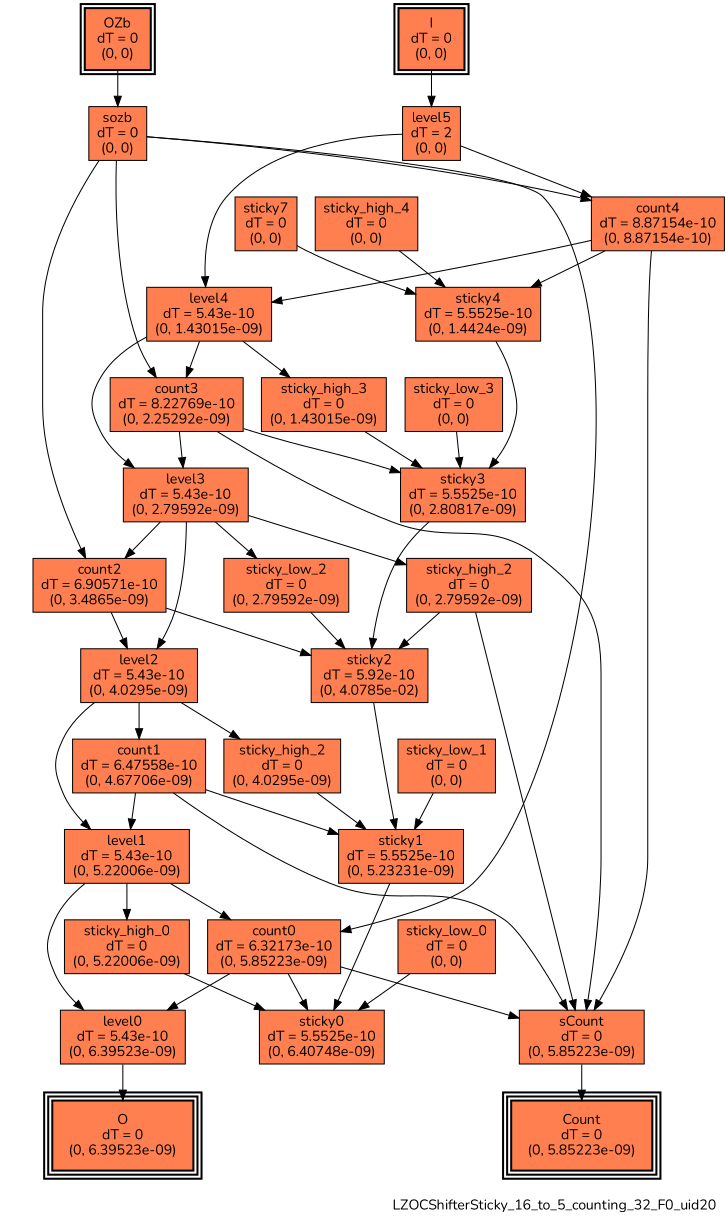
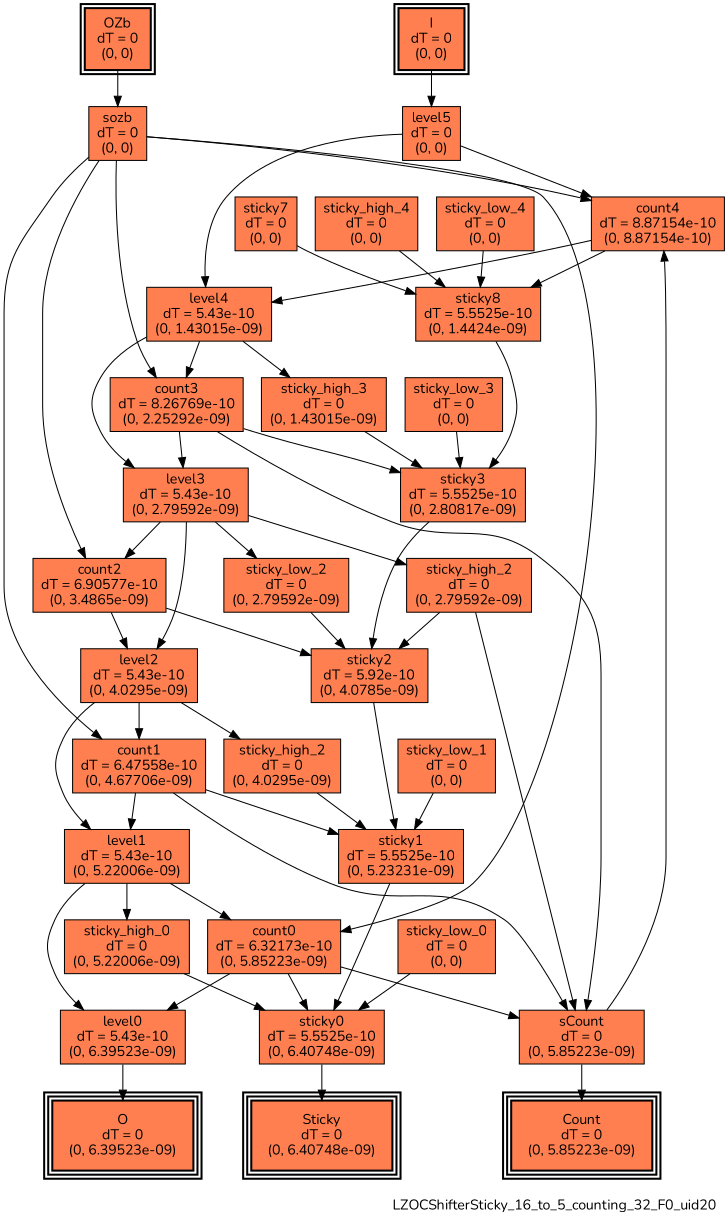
(431, 134) -> (431, 134)
none -> (485, 224)
(478, 314) -> (478, 314)
(177, 405) -> (177, 405)
none -> (4, 447)
(99, 585) -> (99, 585)
(648, 631) -> (666, 642)
(370, 676) -> (370, 676)
none -> (322, 1136)
